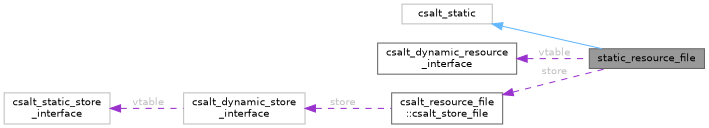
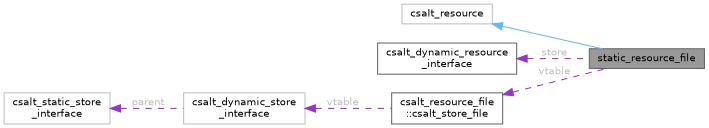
(447, 14) -> (447, 14)
(553, 53) -> (553, 53)
(553, 72) -> (553, 72)
(147, 103) -> (147, 103)
(341, 103) -> (341, 103)
